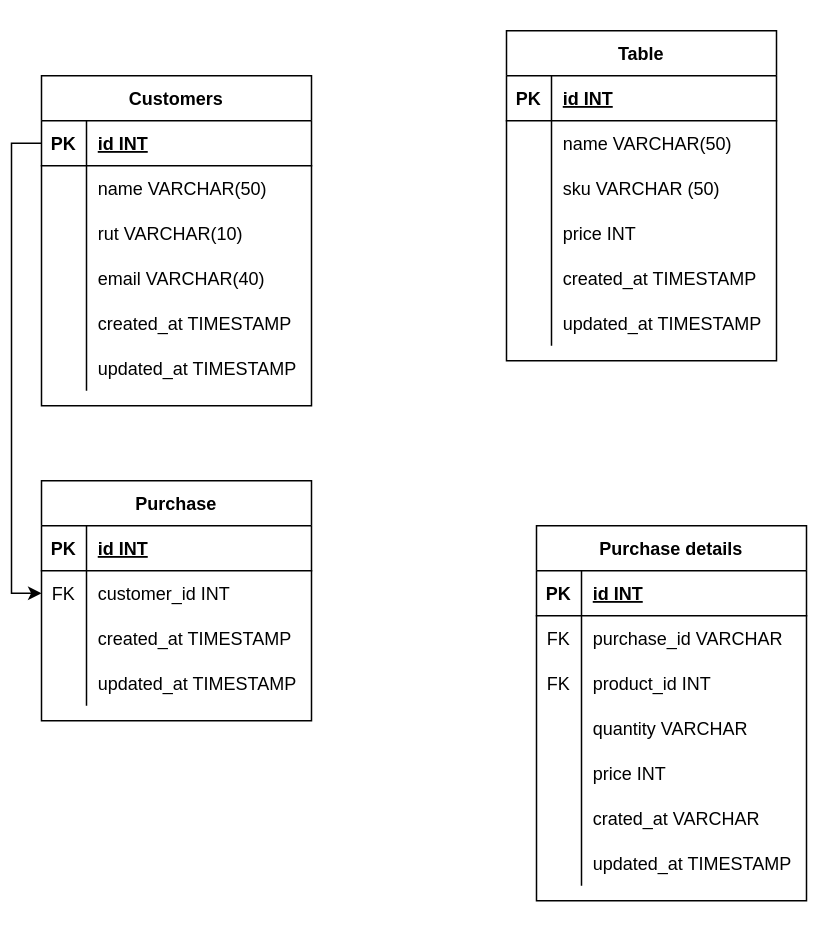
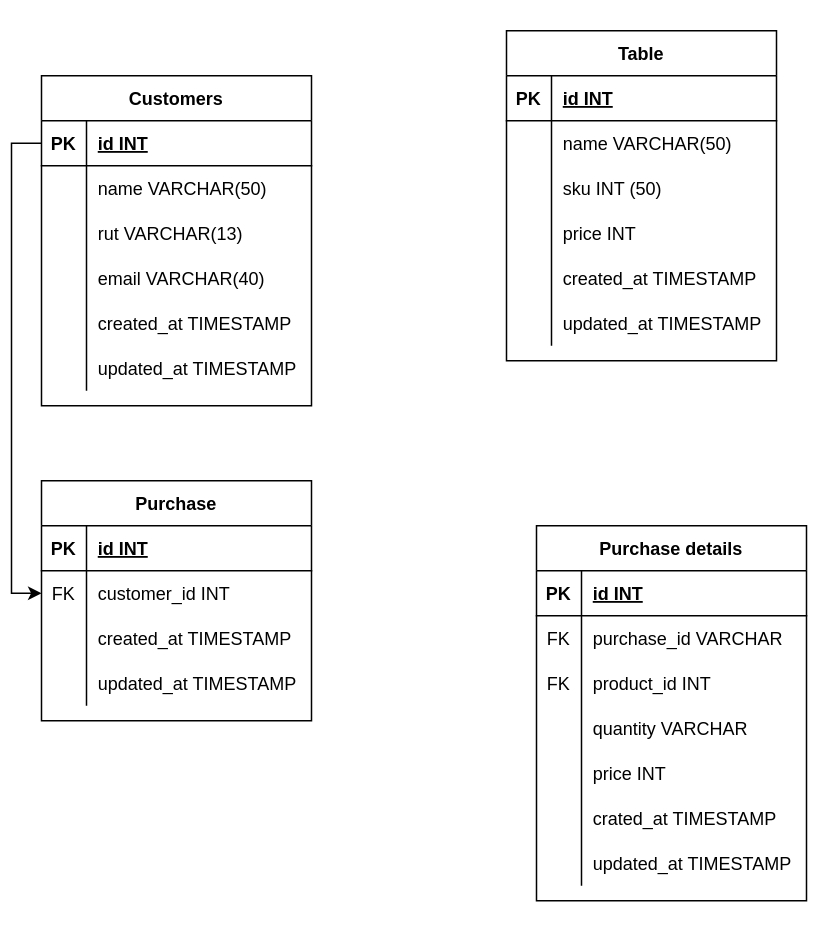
(638, 189) -> (618, 189)
(171, 234) -> (171, 234)
(676, 819) -> (686, 819)
